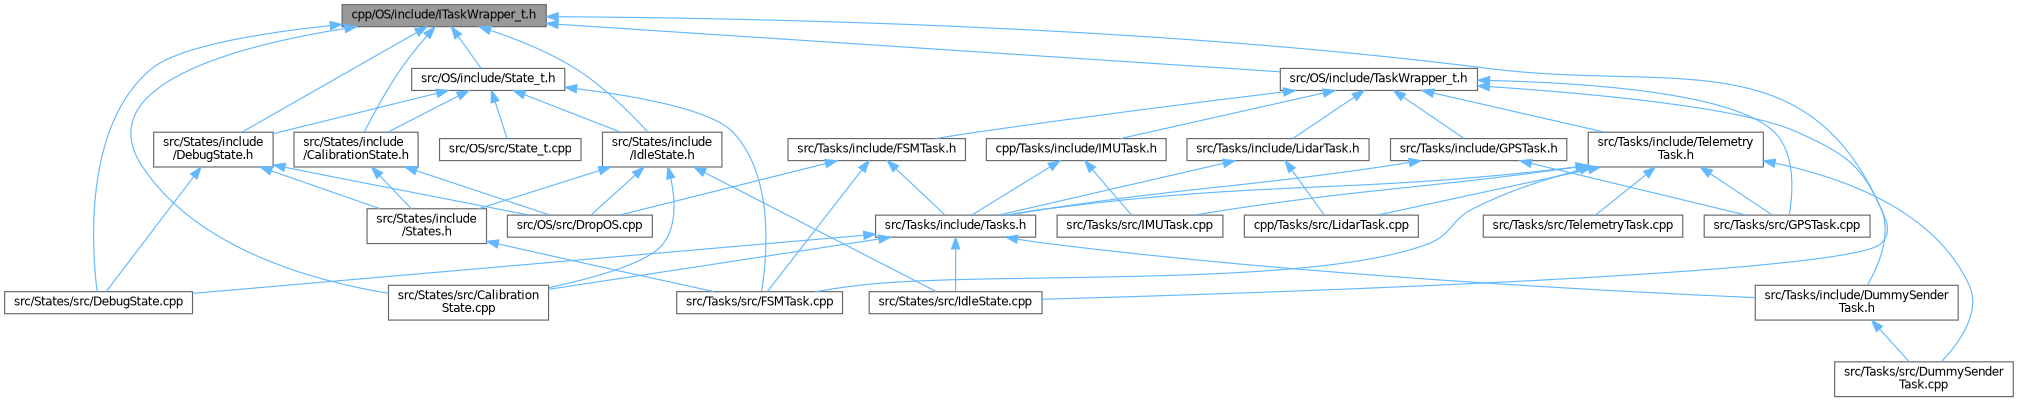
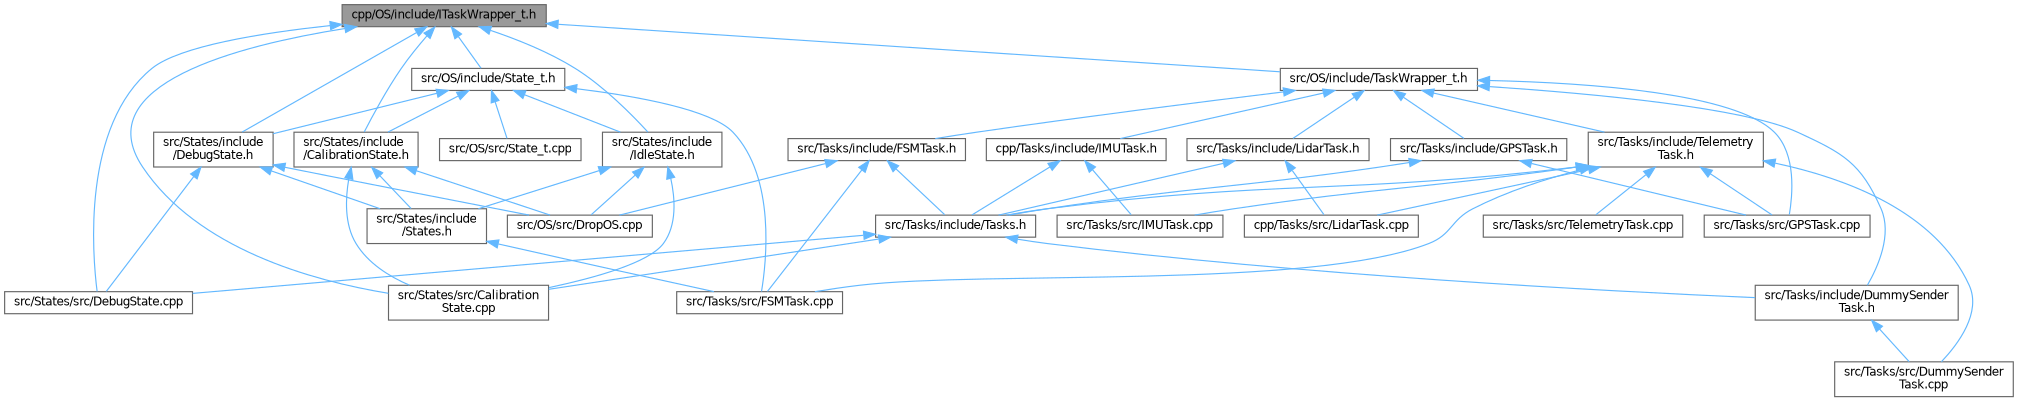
none -> (357, 245)
(956, 303) -> none
